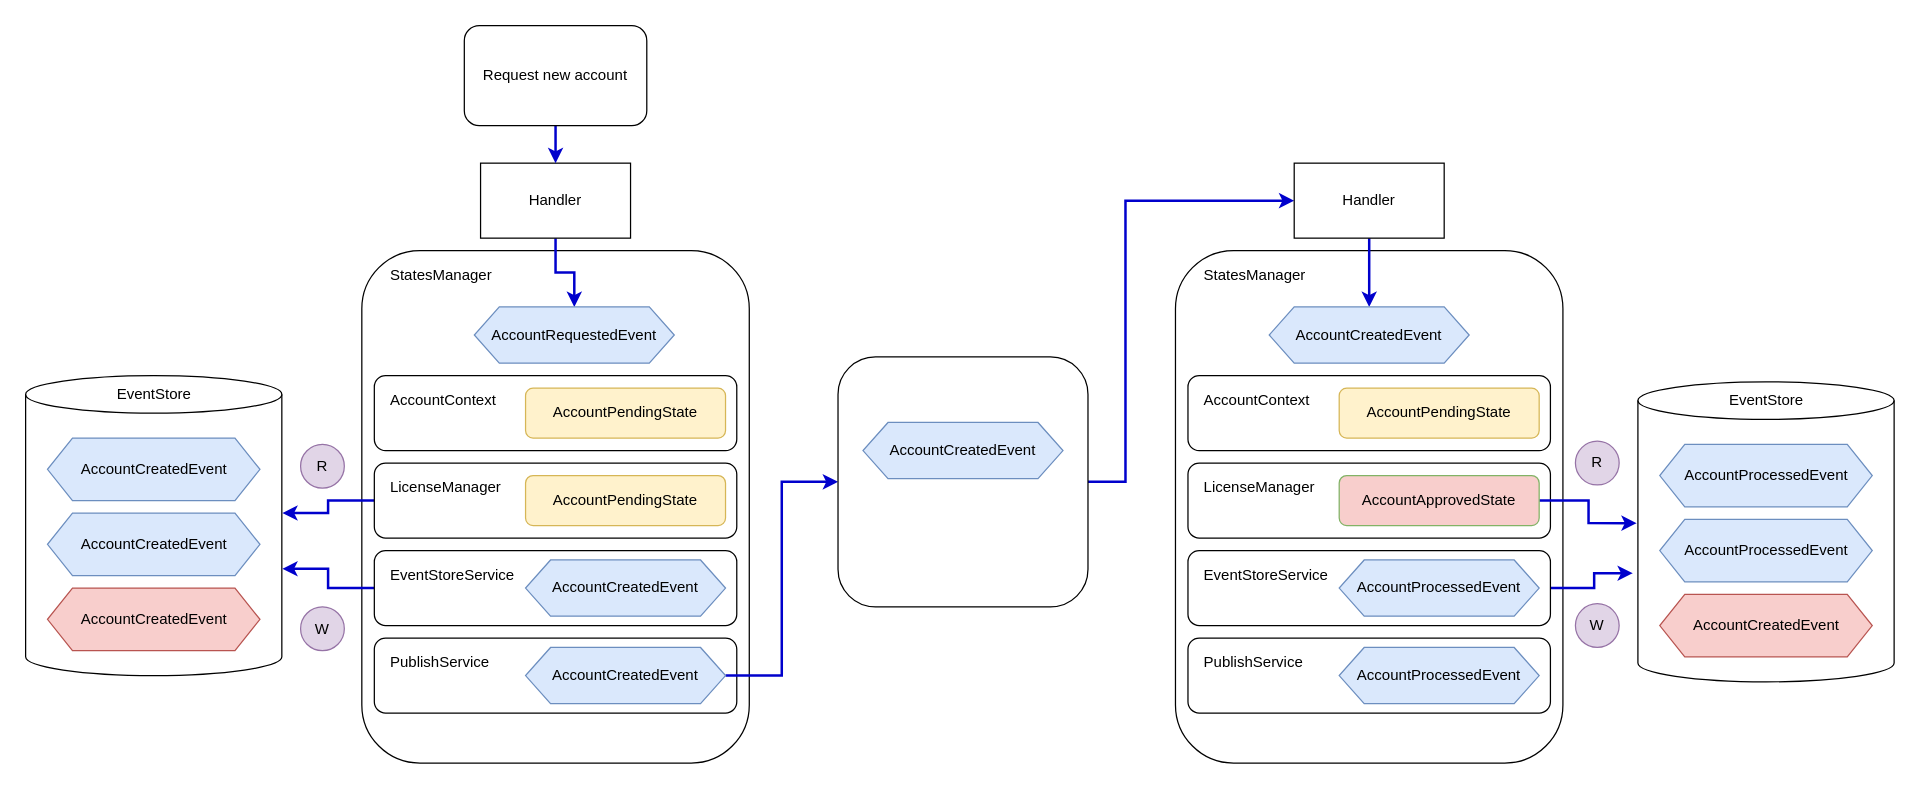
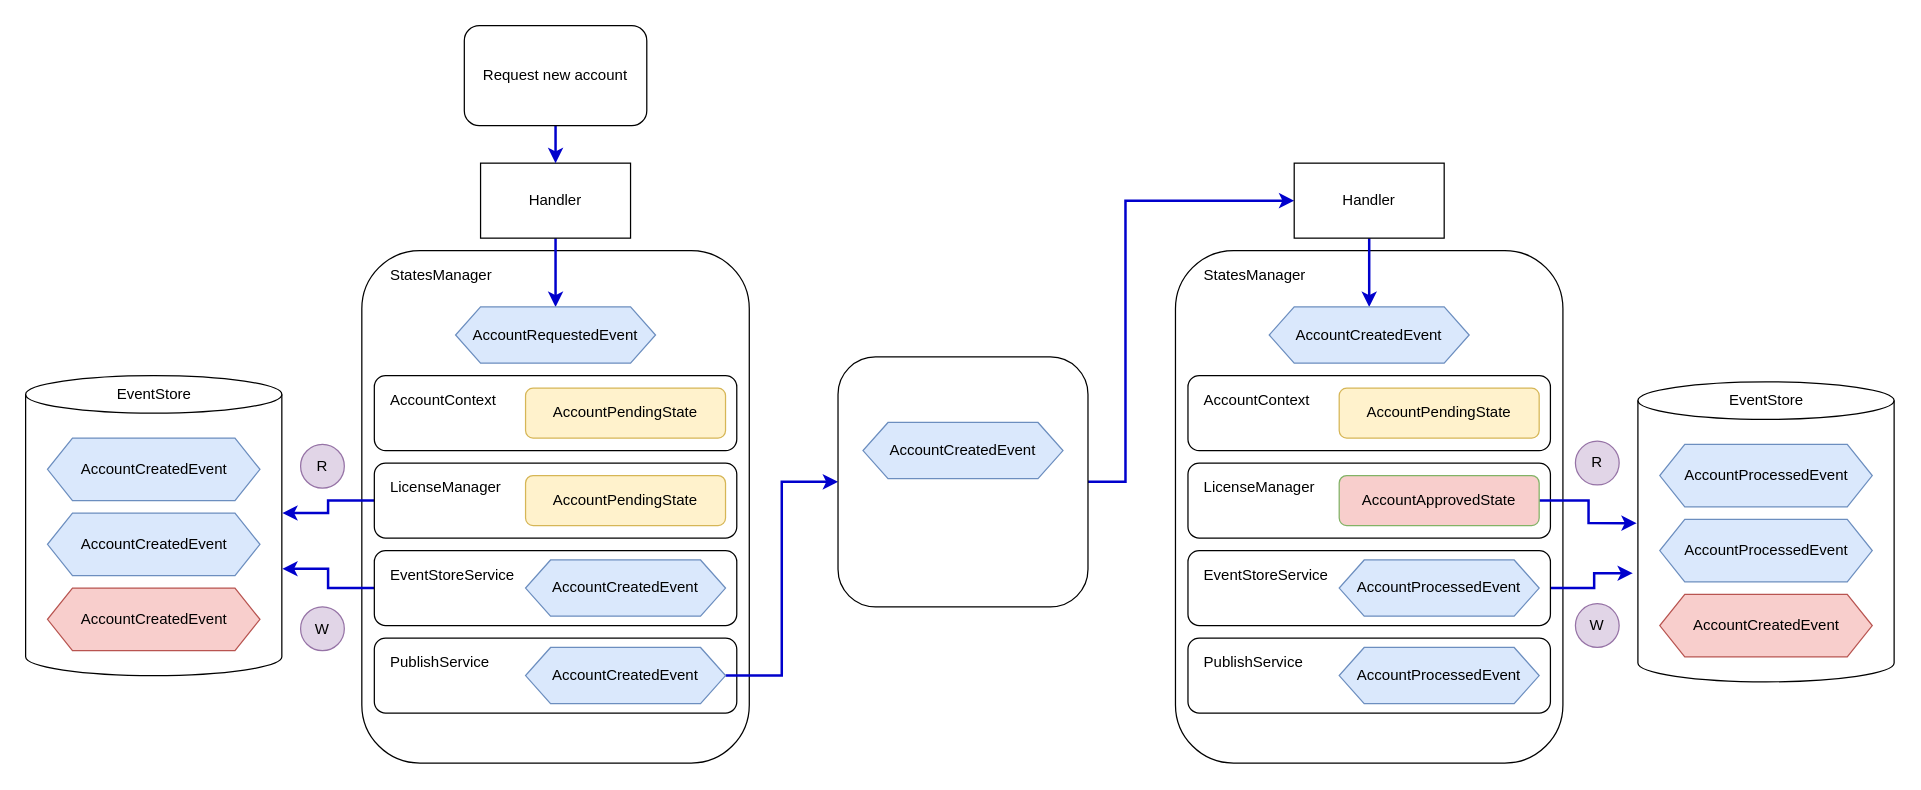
(574, 335) -> (556, 335)
